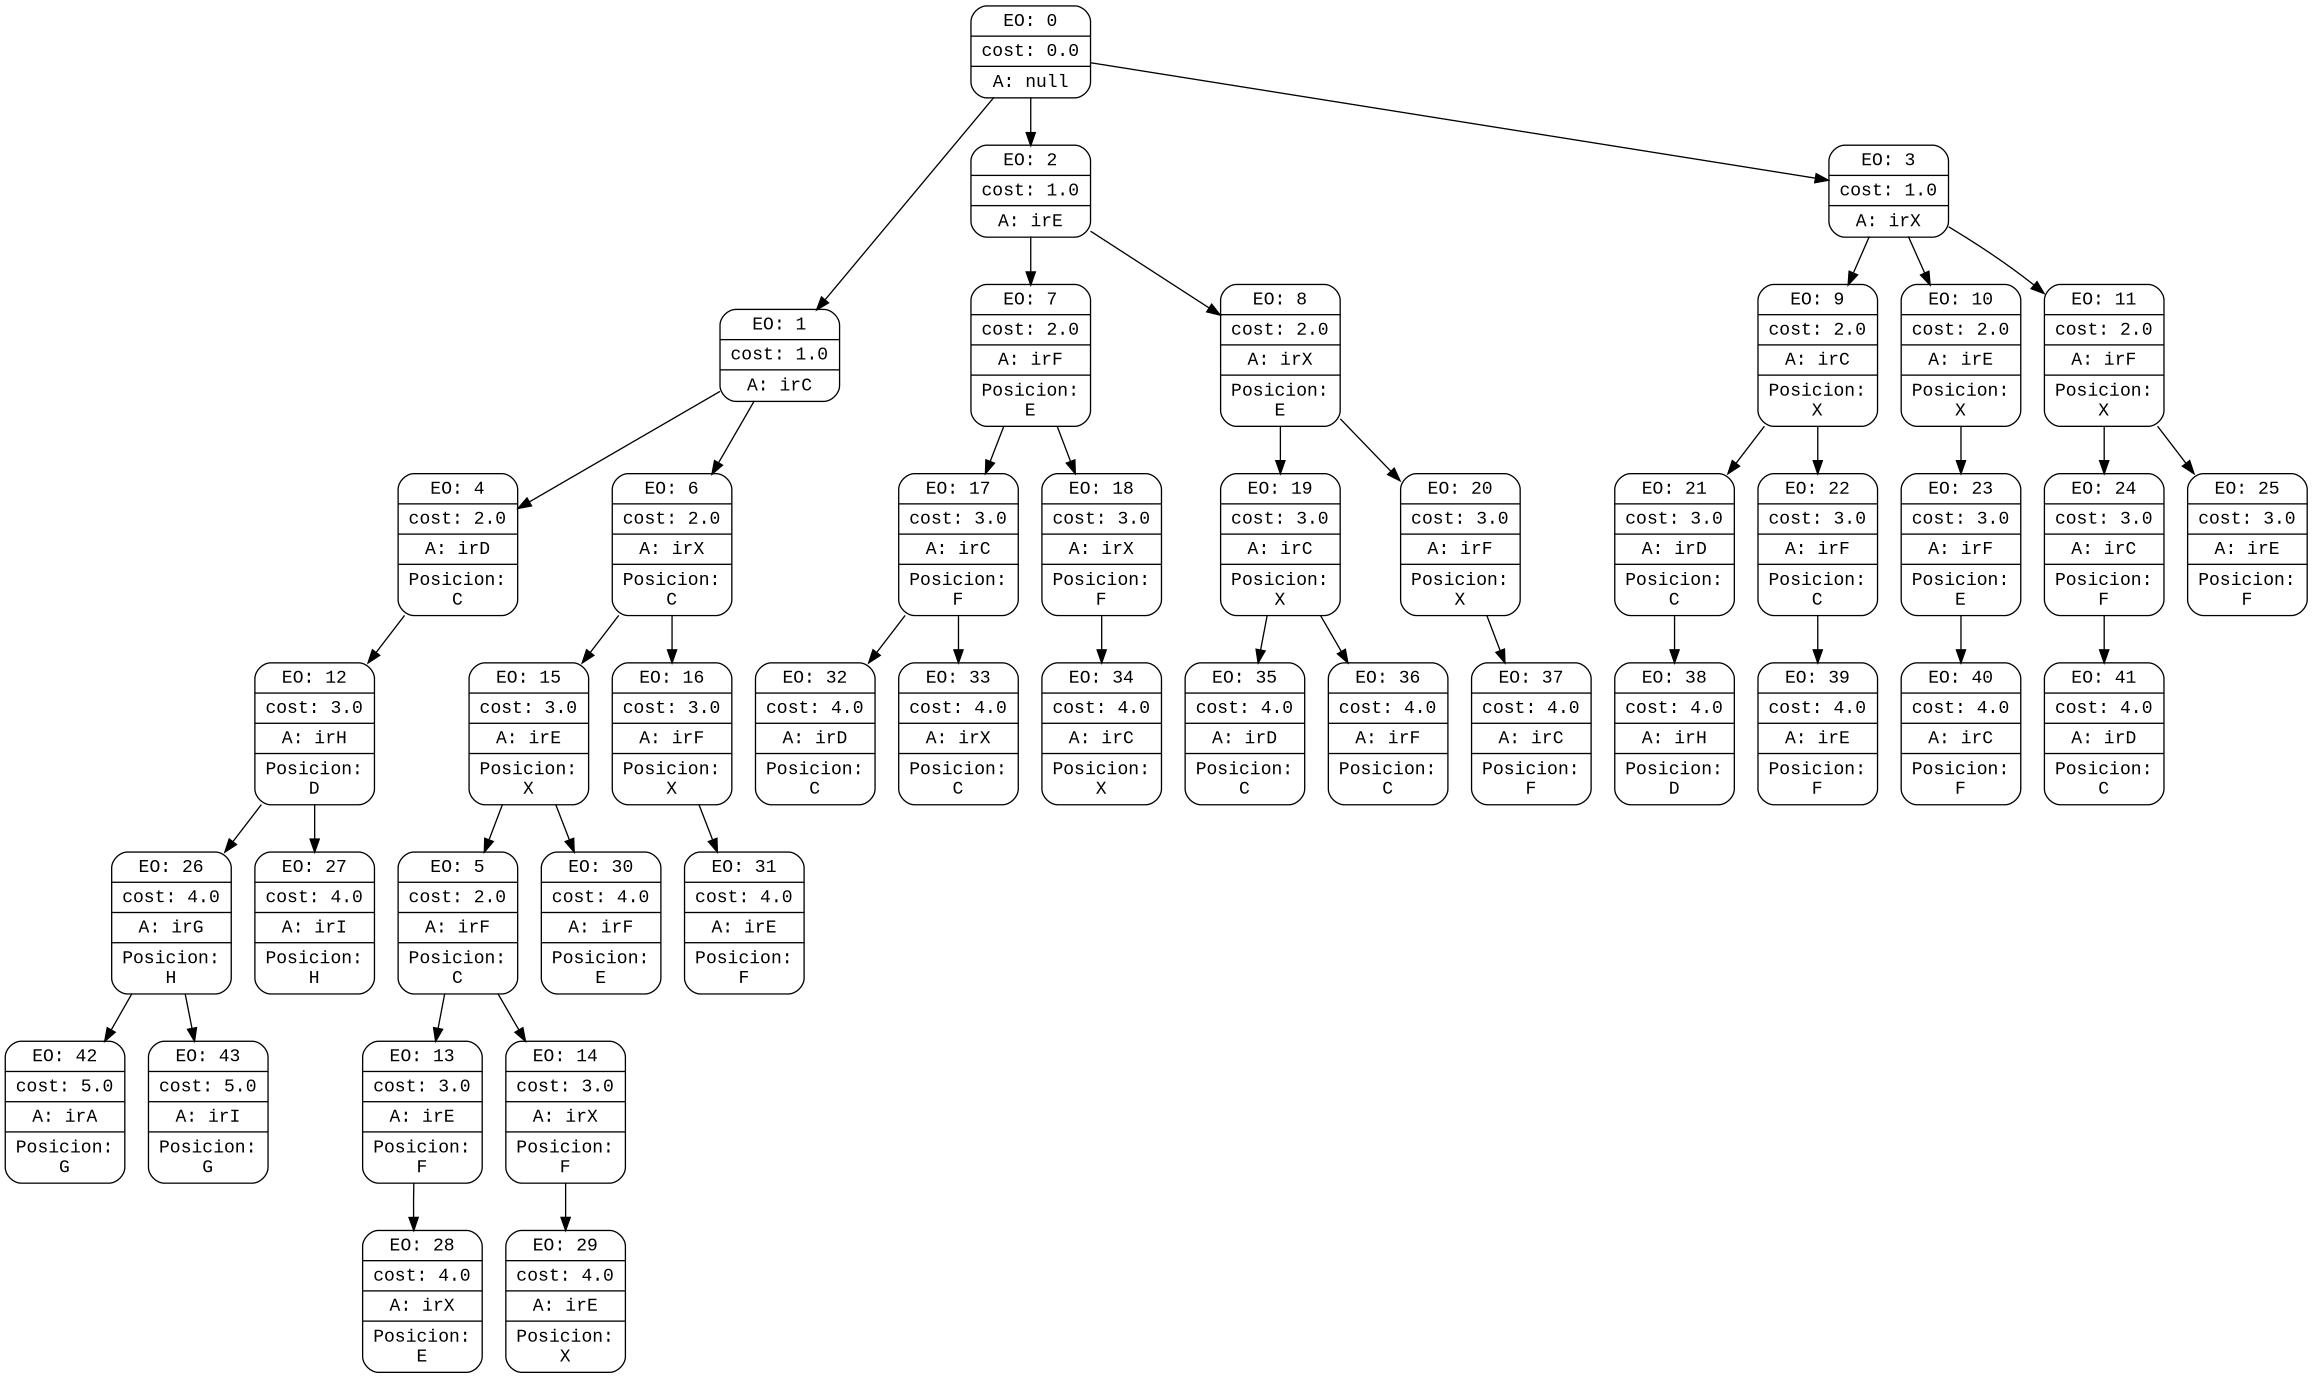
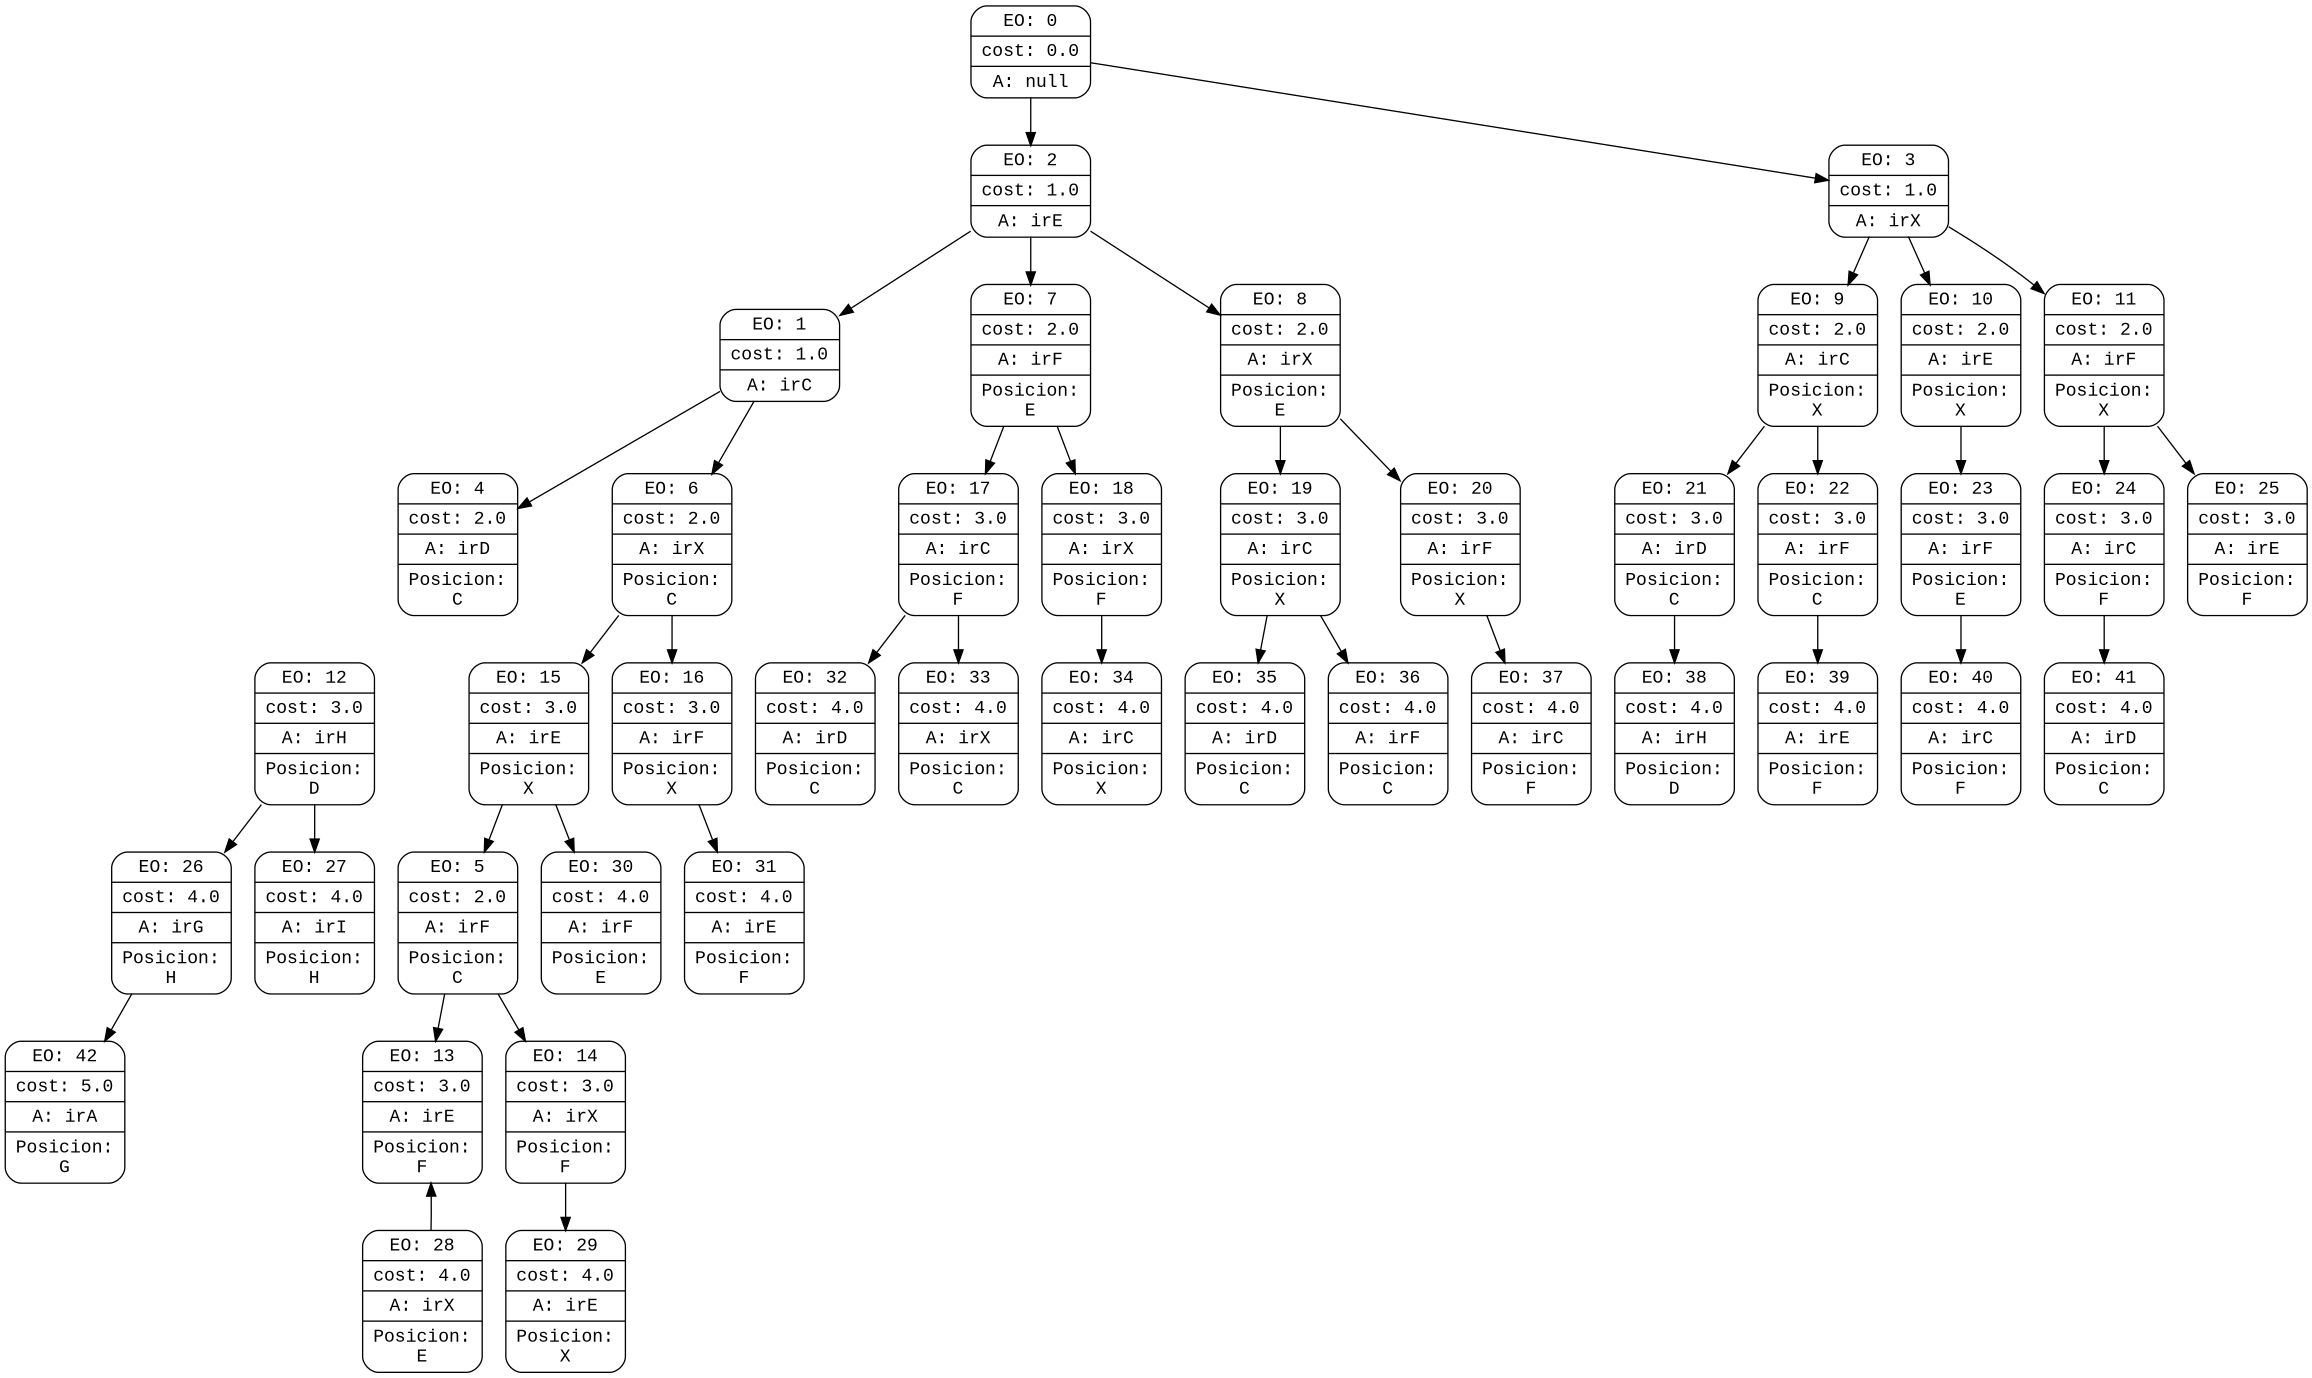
(909, 199) -> (911, 270)
(390, 634) -> none
(208, 1112) -> none
(414, 1200) -> (431, 1213)
